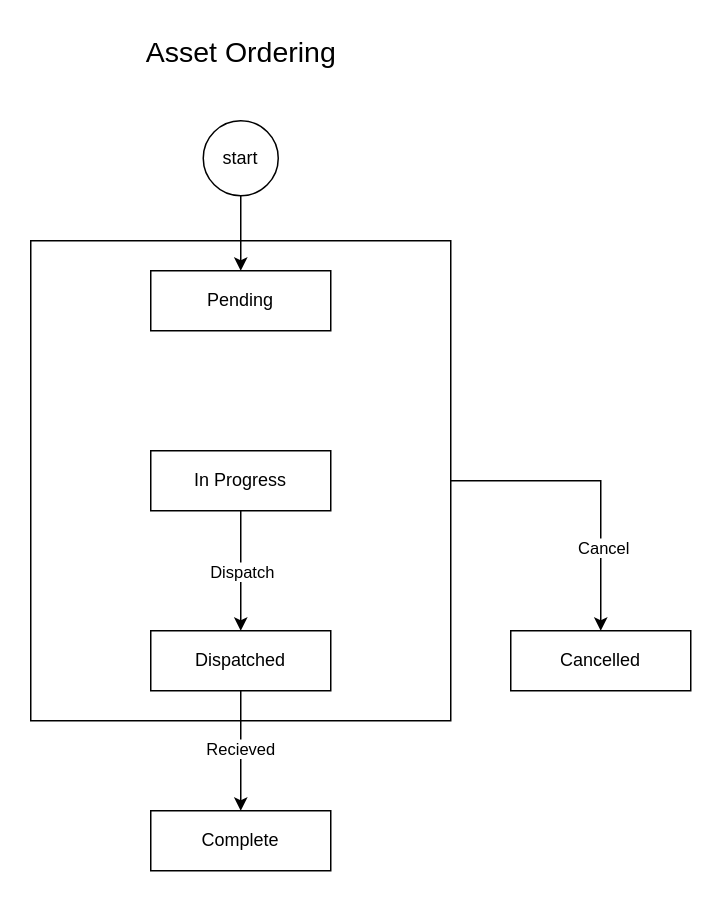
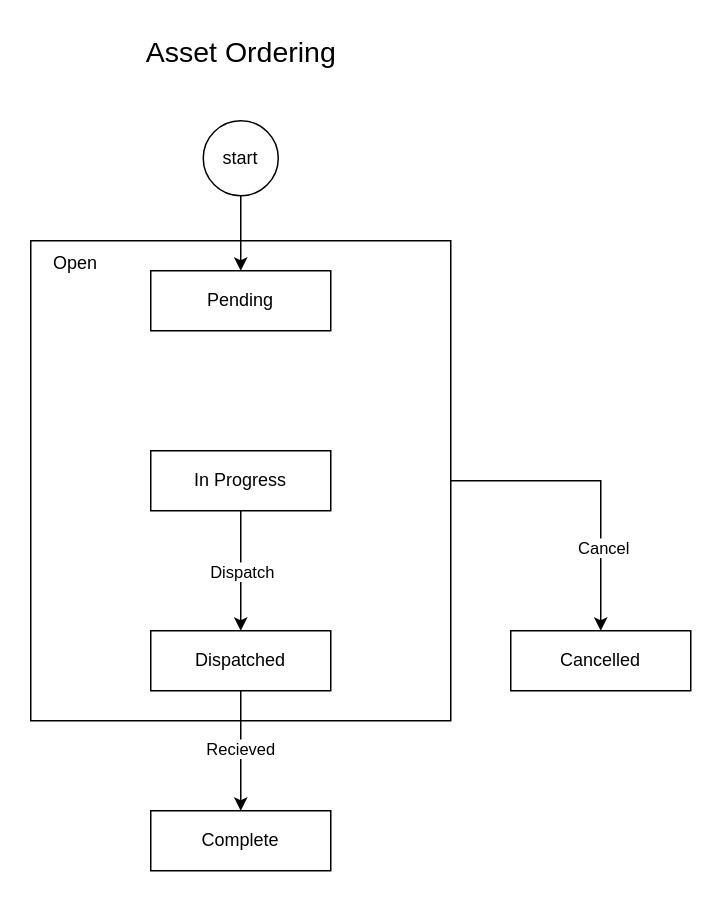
none -> (76, 263)
